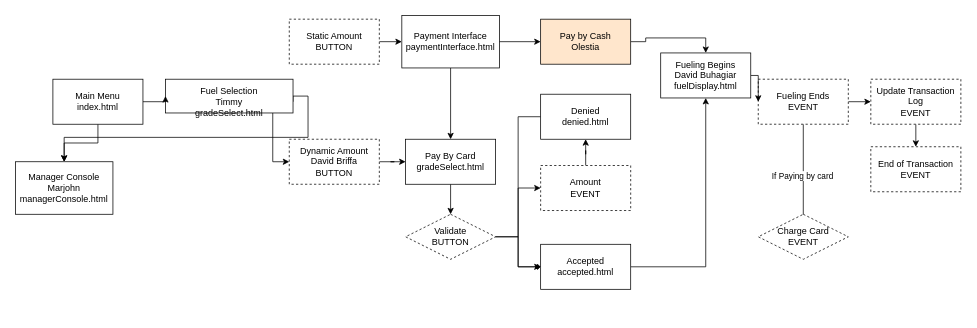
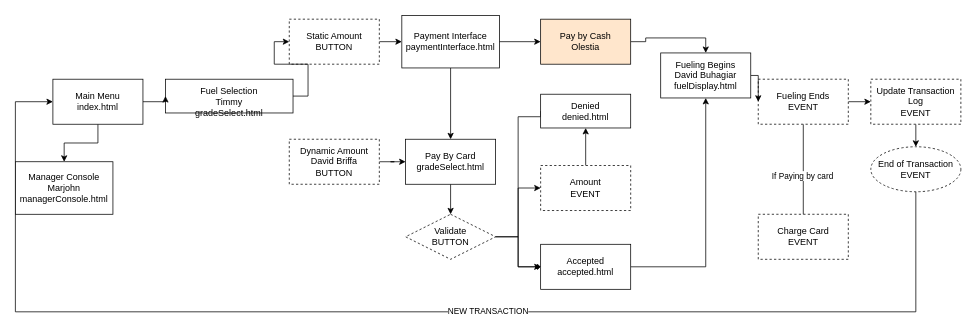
(585, 117) -> (585, 111)
(185, 137) -> (276, 64)
(273, 142) -> none
(915, 169) -> (915, 169)
(803, 237) -> (803, 237)
none -> (476, 312)
